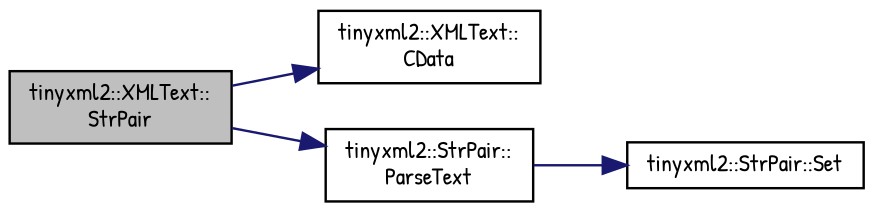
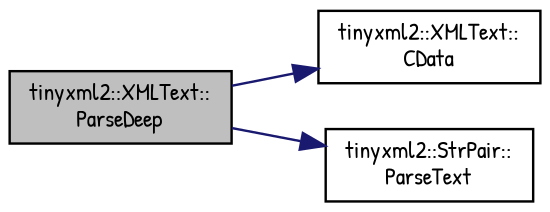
(121, 107) -> (121, 107)
(745, 165) -> none
